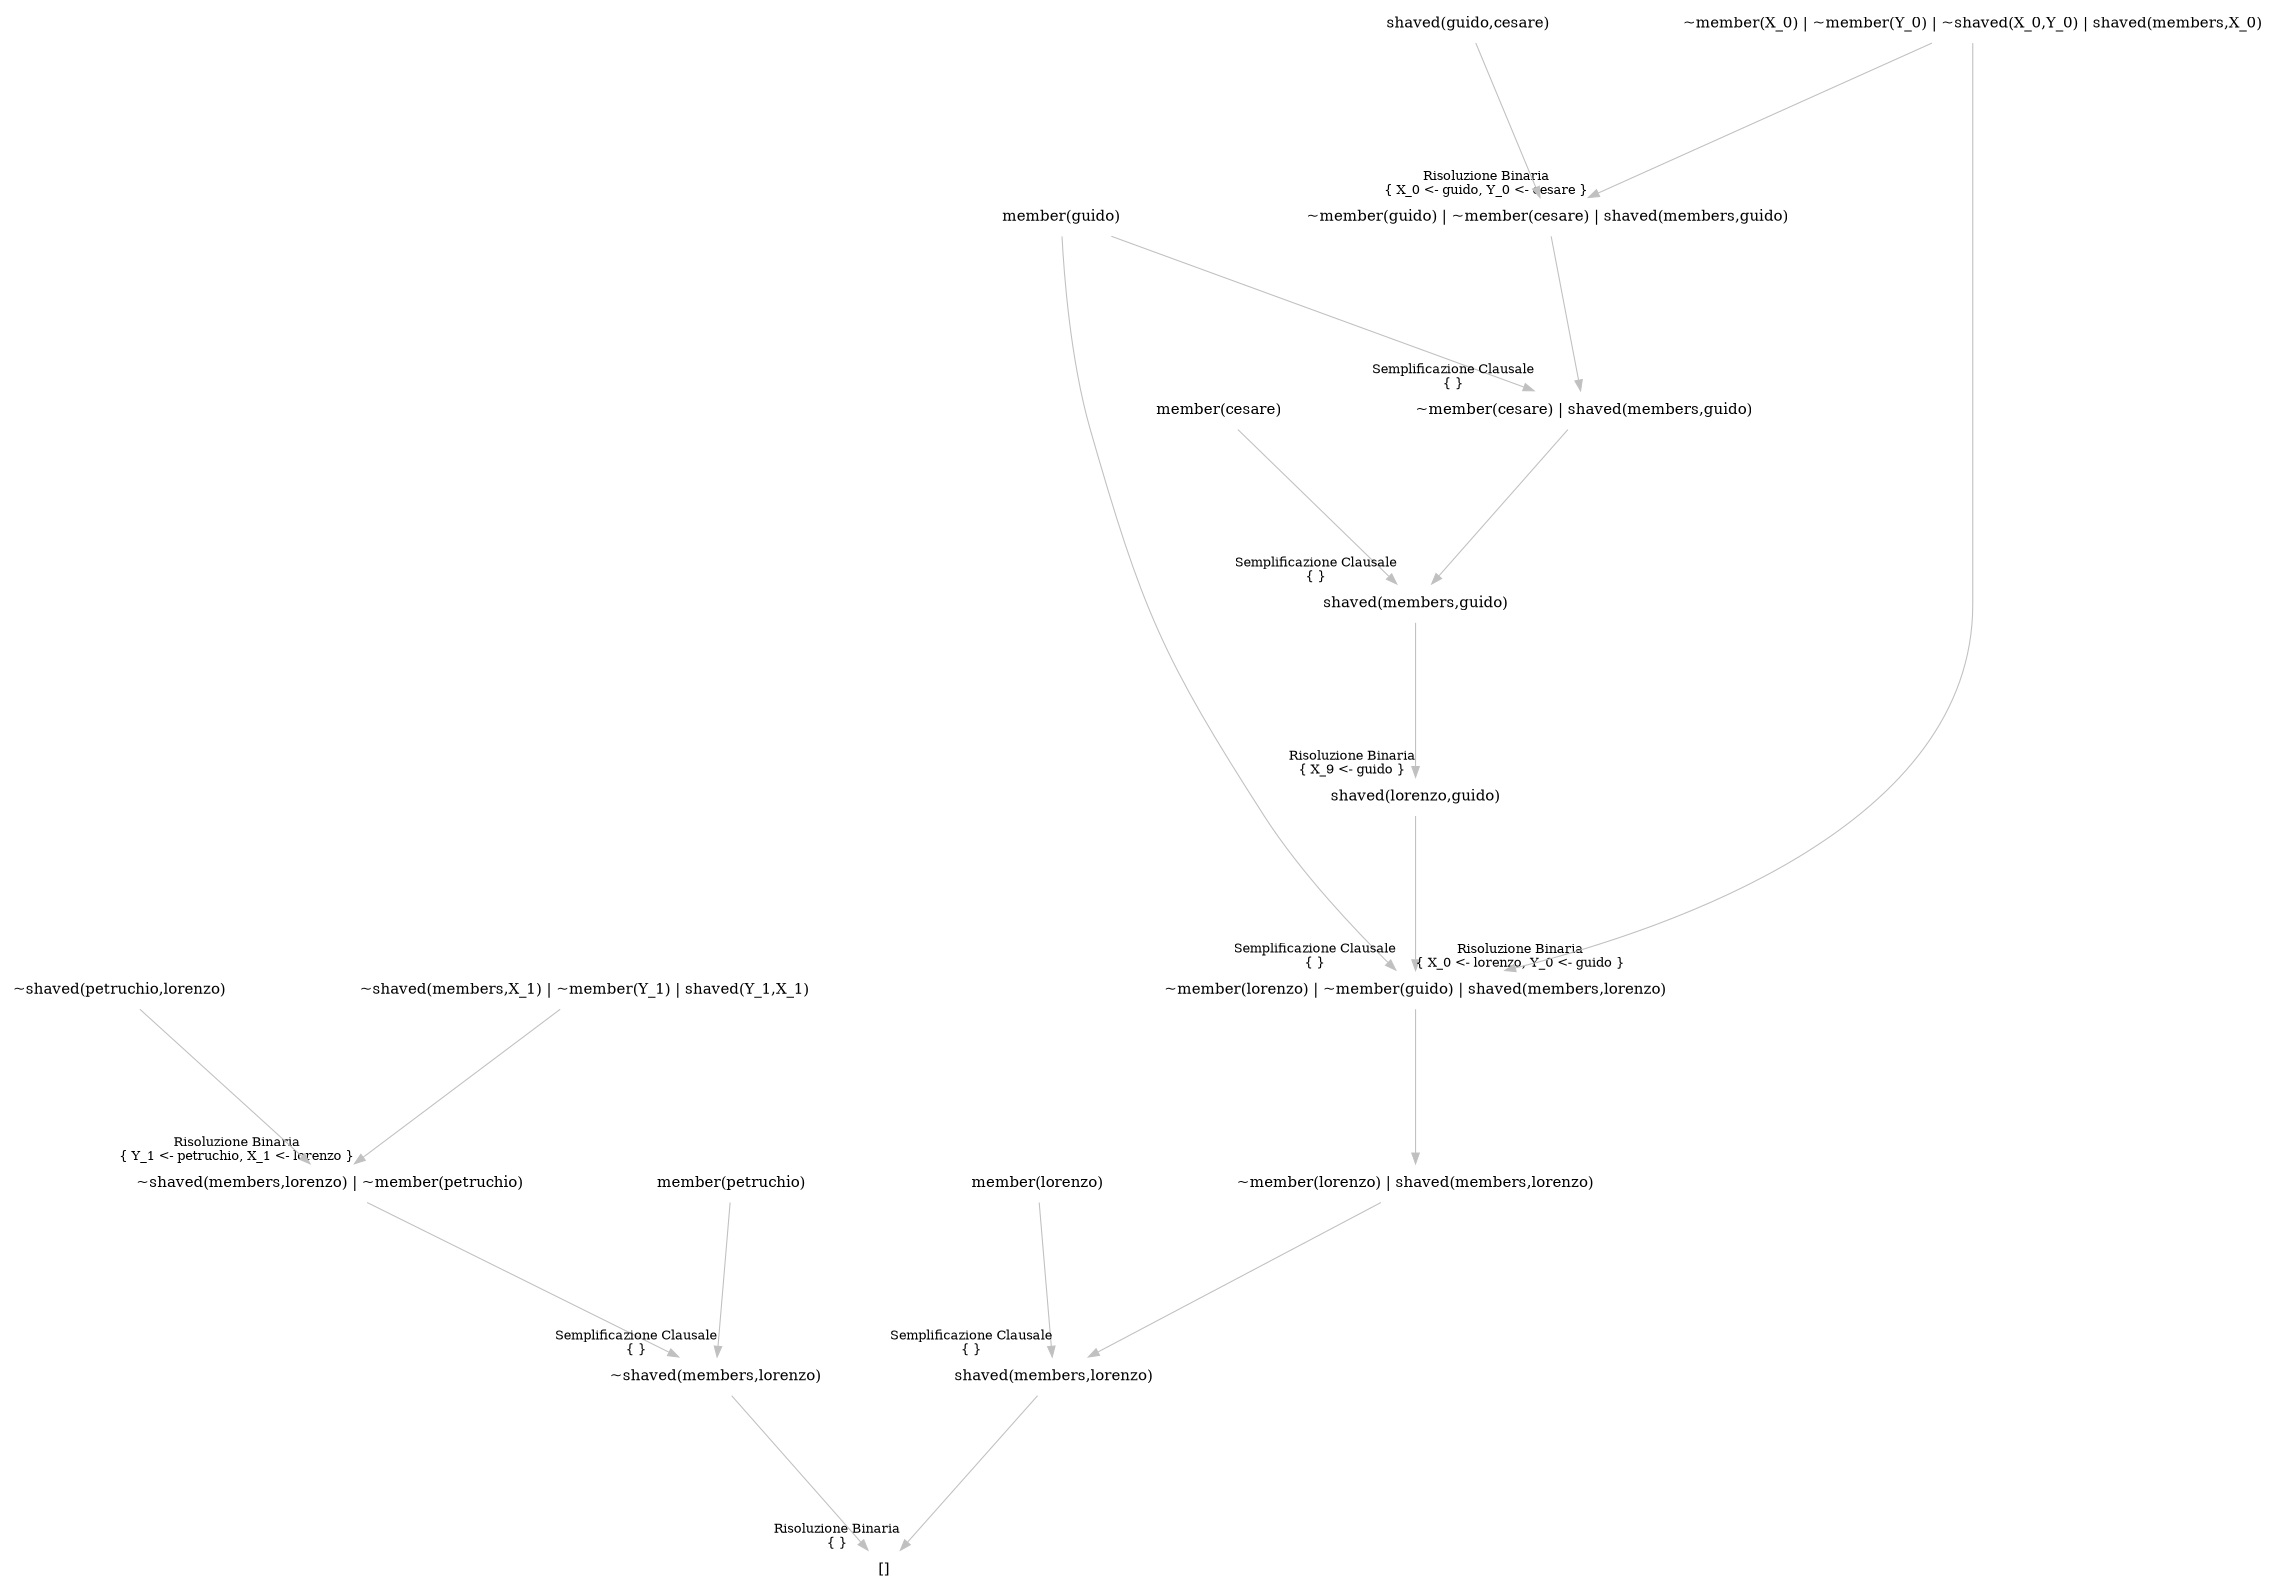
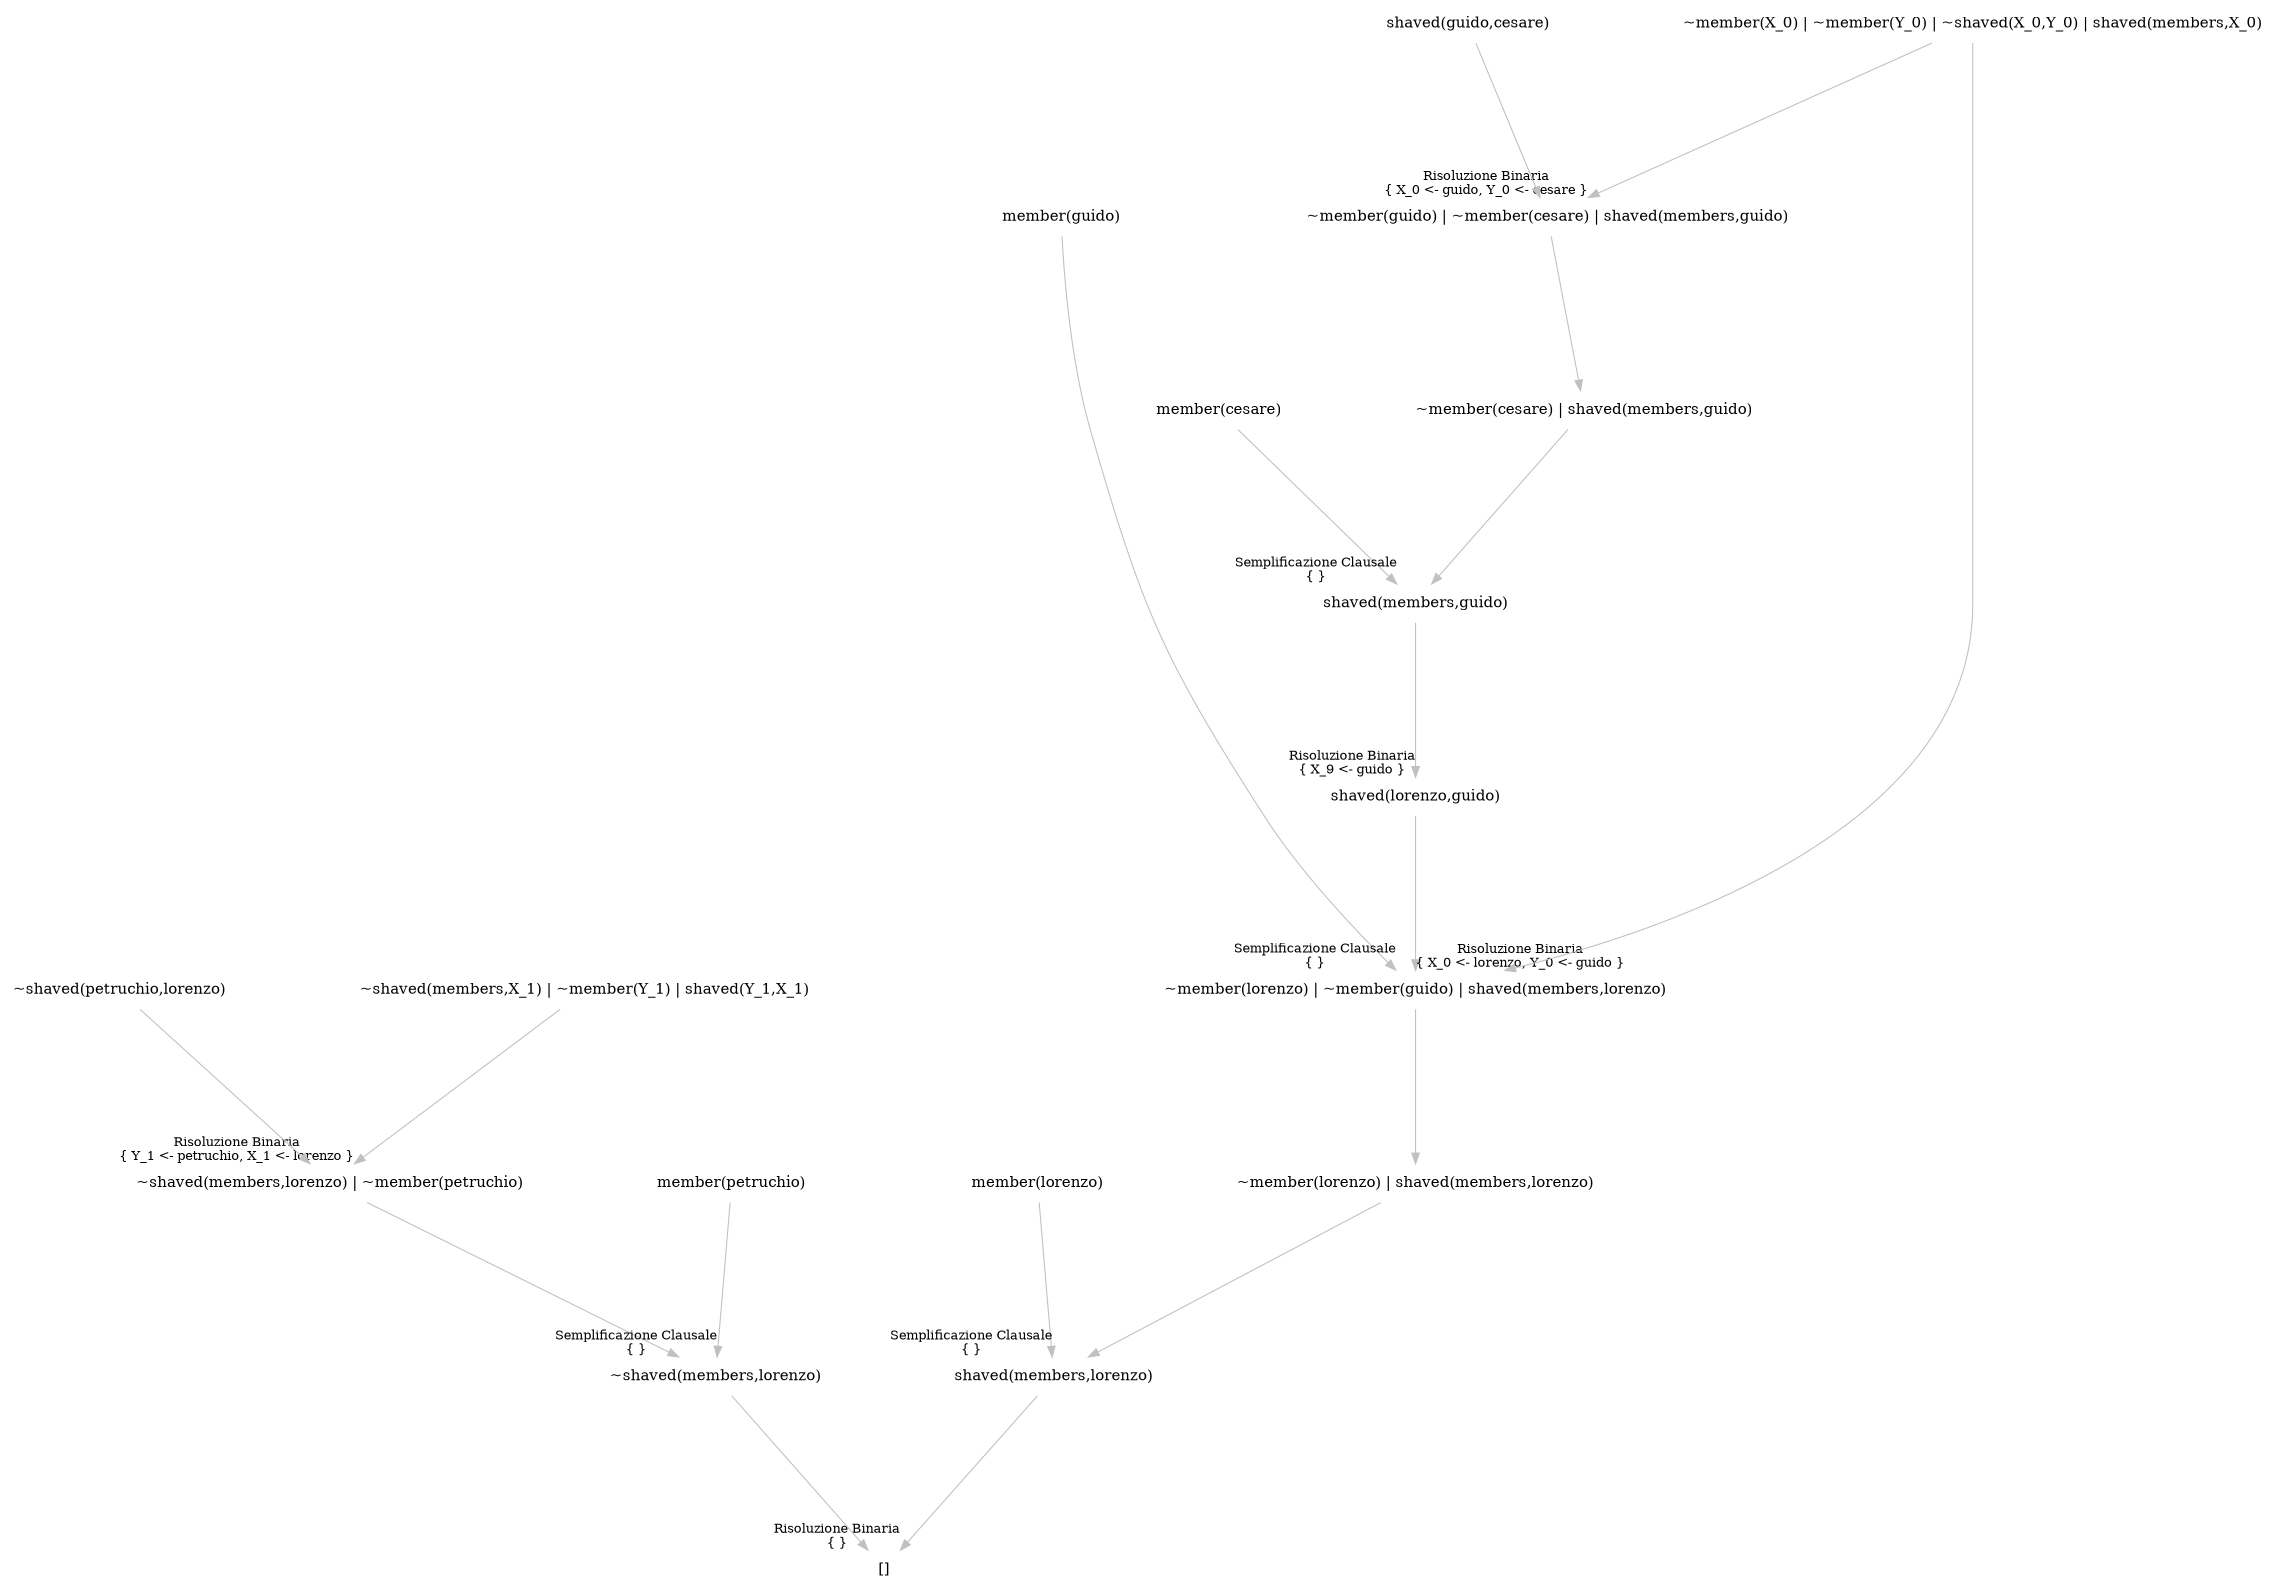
(1318, 312) -> none
